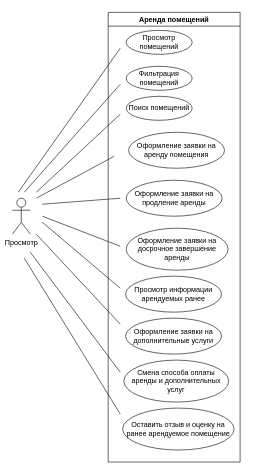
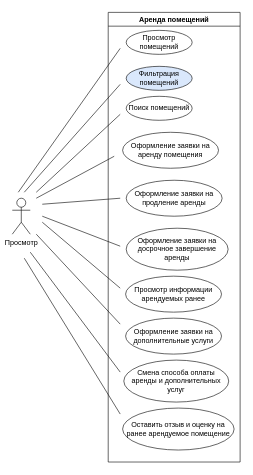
(159, 78) -> (159, 78)
(177, 150) -> (171, 150)
